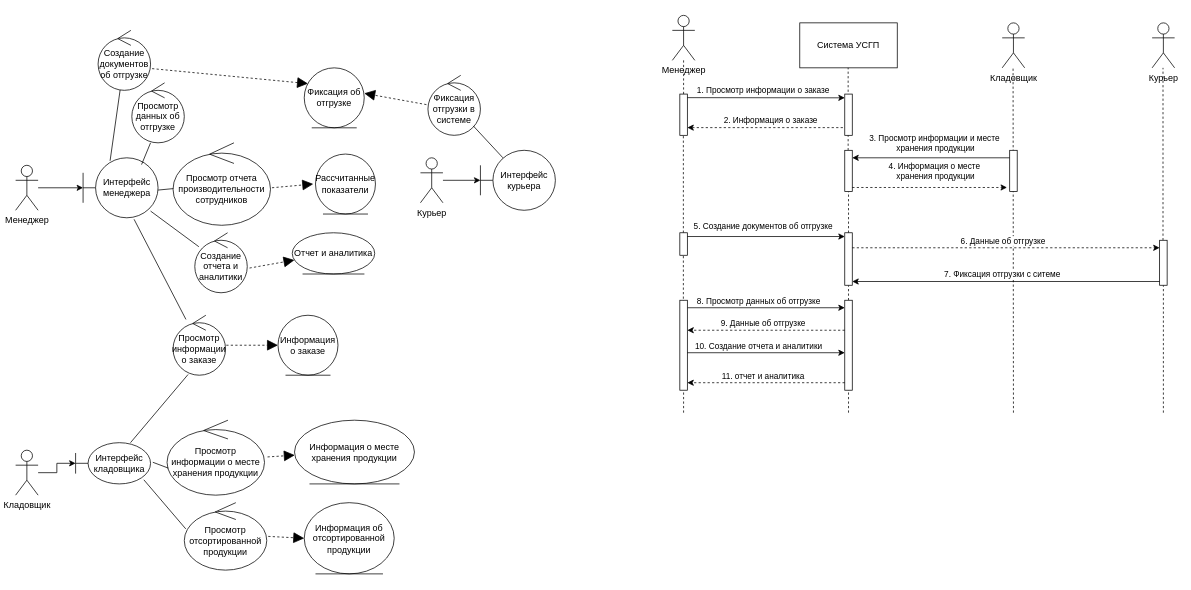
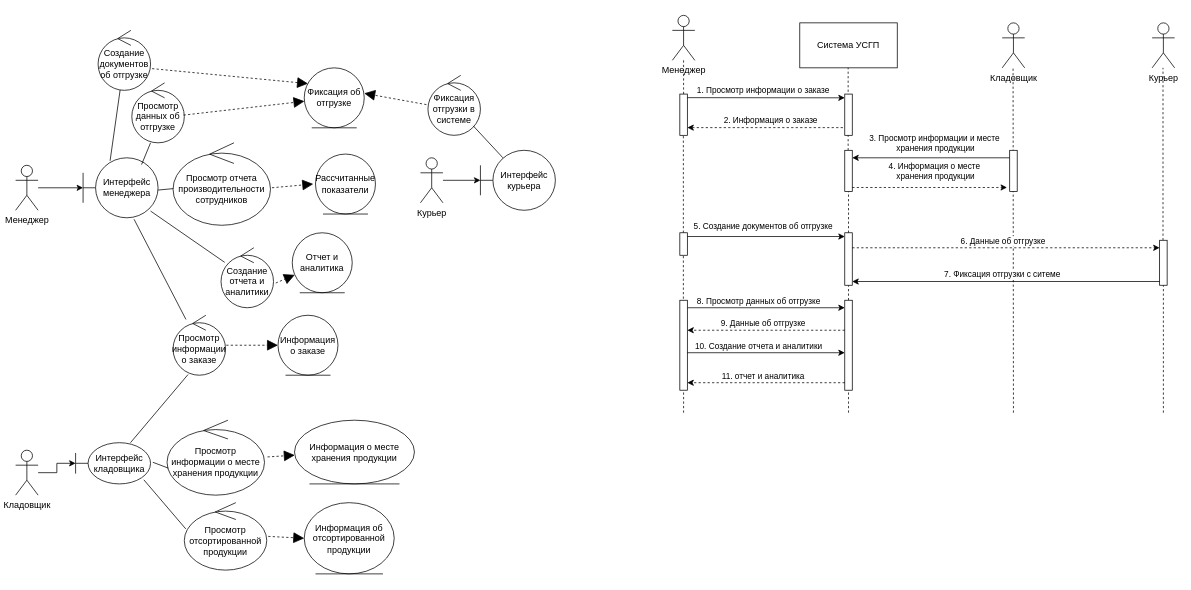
none -> (240, 109)
(333, 254) -> (322, 263)
(221, 263) -> (247, 278)
